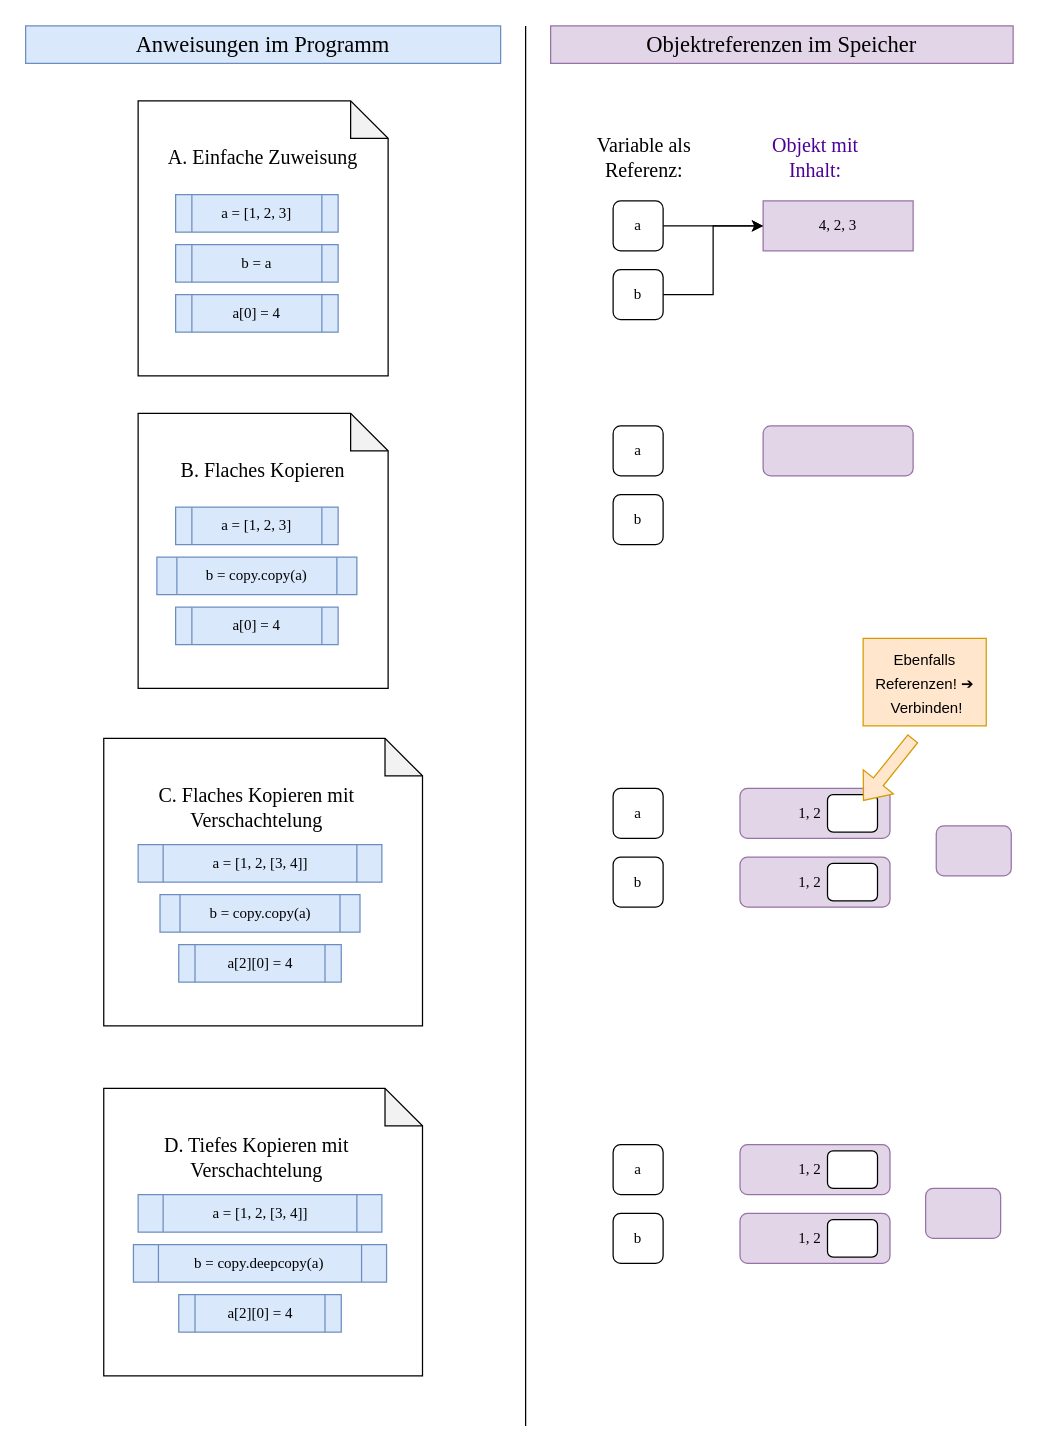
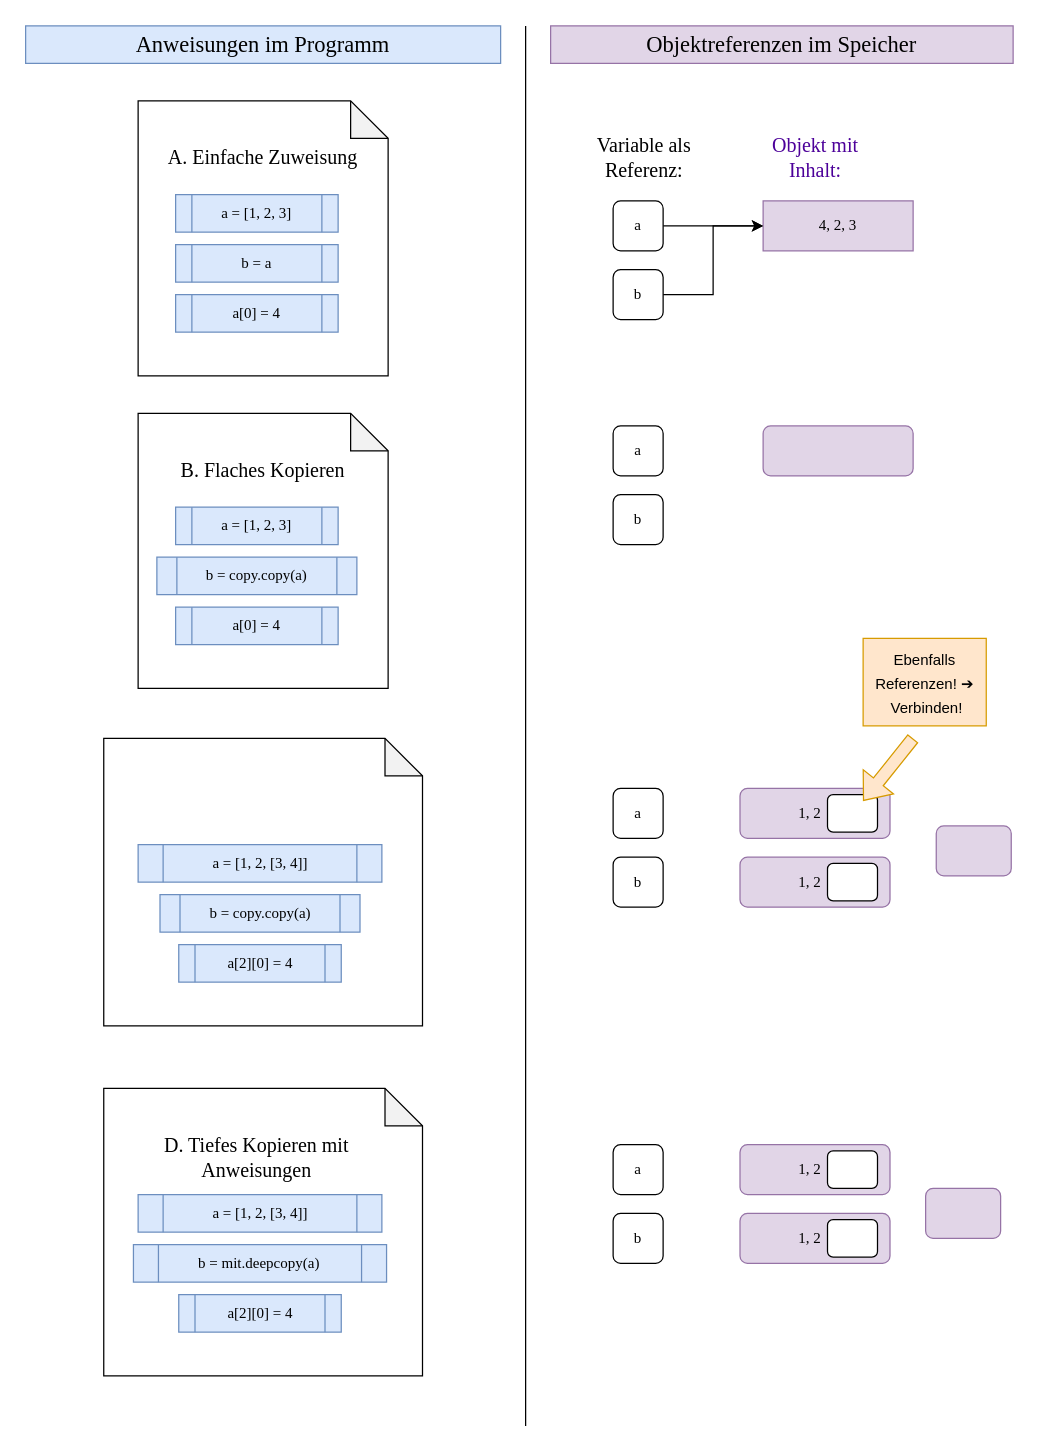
(257, 807) -> none
(257, 1157) -> (257, 1157)
(259, 1263) -> (259, 1263)
